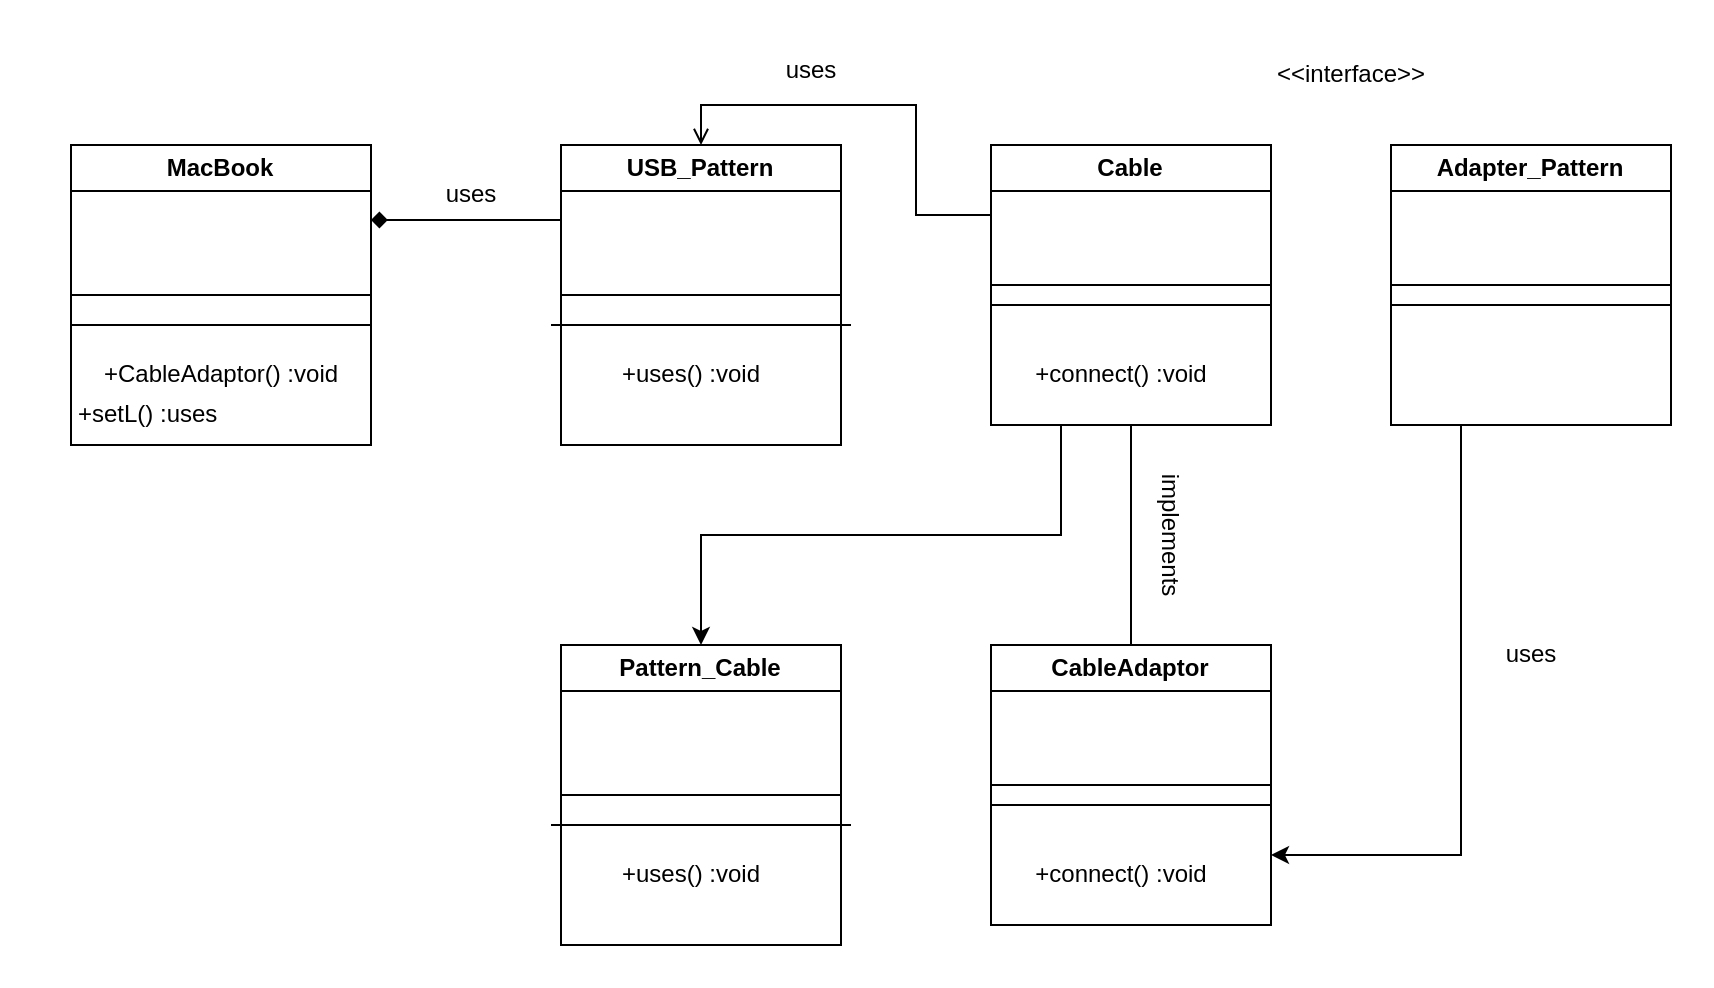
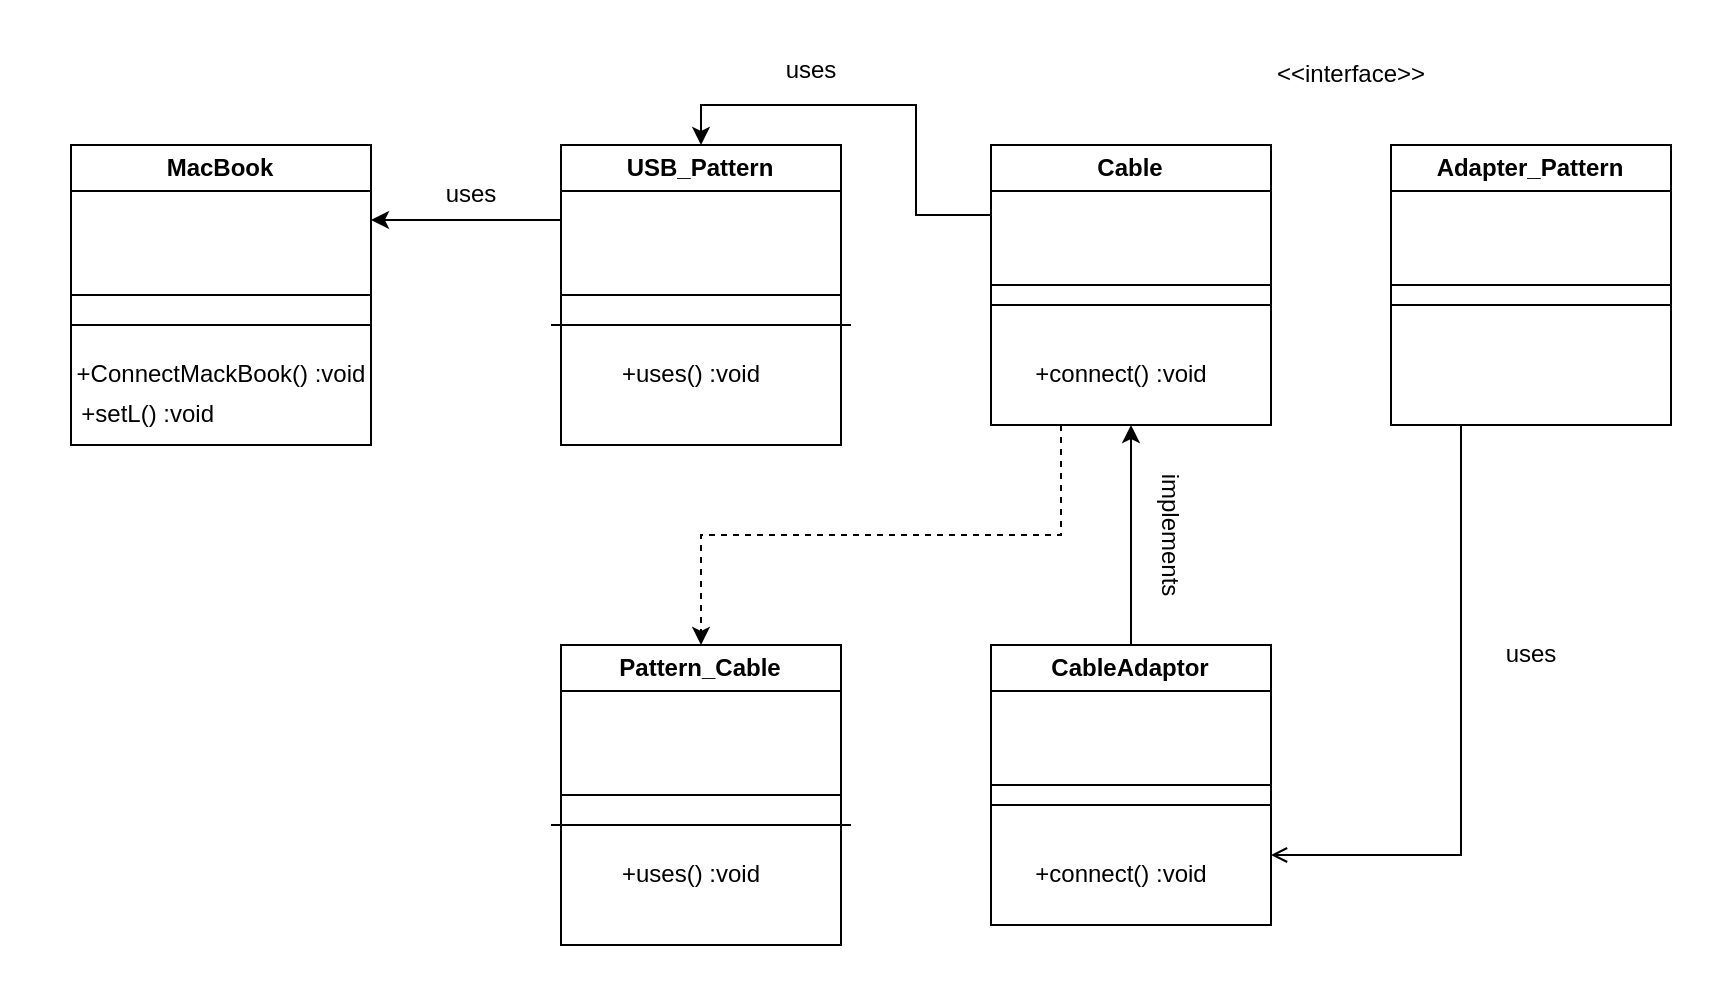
(701, 133) -> (701, 130)
(387, 220) -> (386, 220)
(222, 375) -> (222, 375)
(142, 415) -> (142, 415)
(1131, 435) -> (1131, 440)
(887, 535) -> (887, 535)
(1286, 855) -> (1282, 855)
